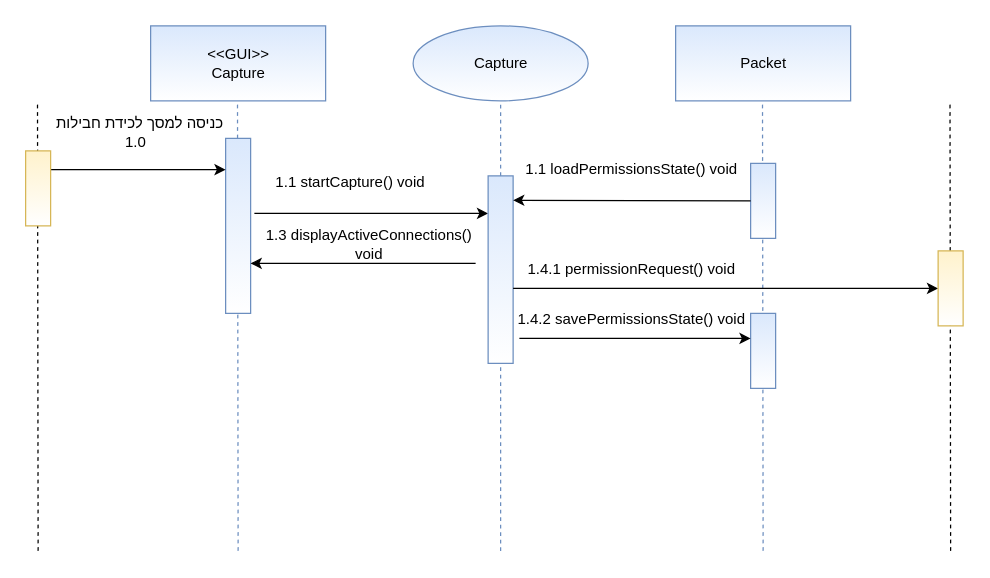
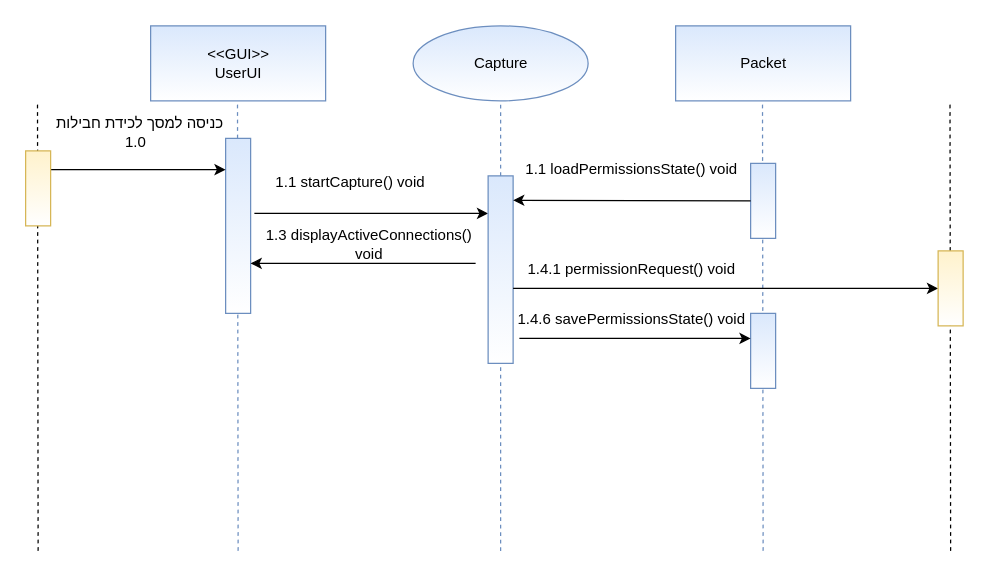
(239, 63) -> (239, 63)
(632, 319) -> (632, 319)
